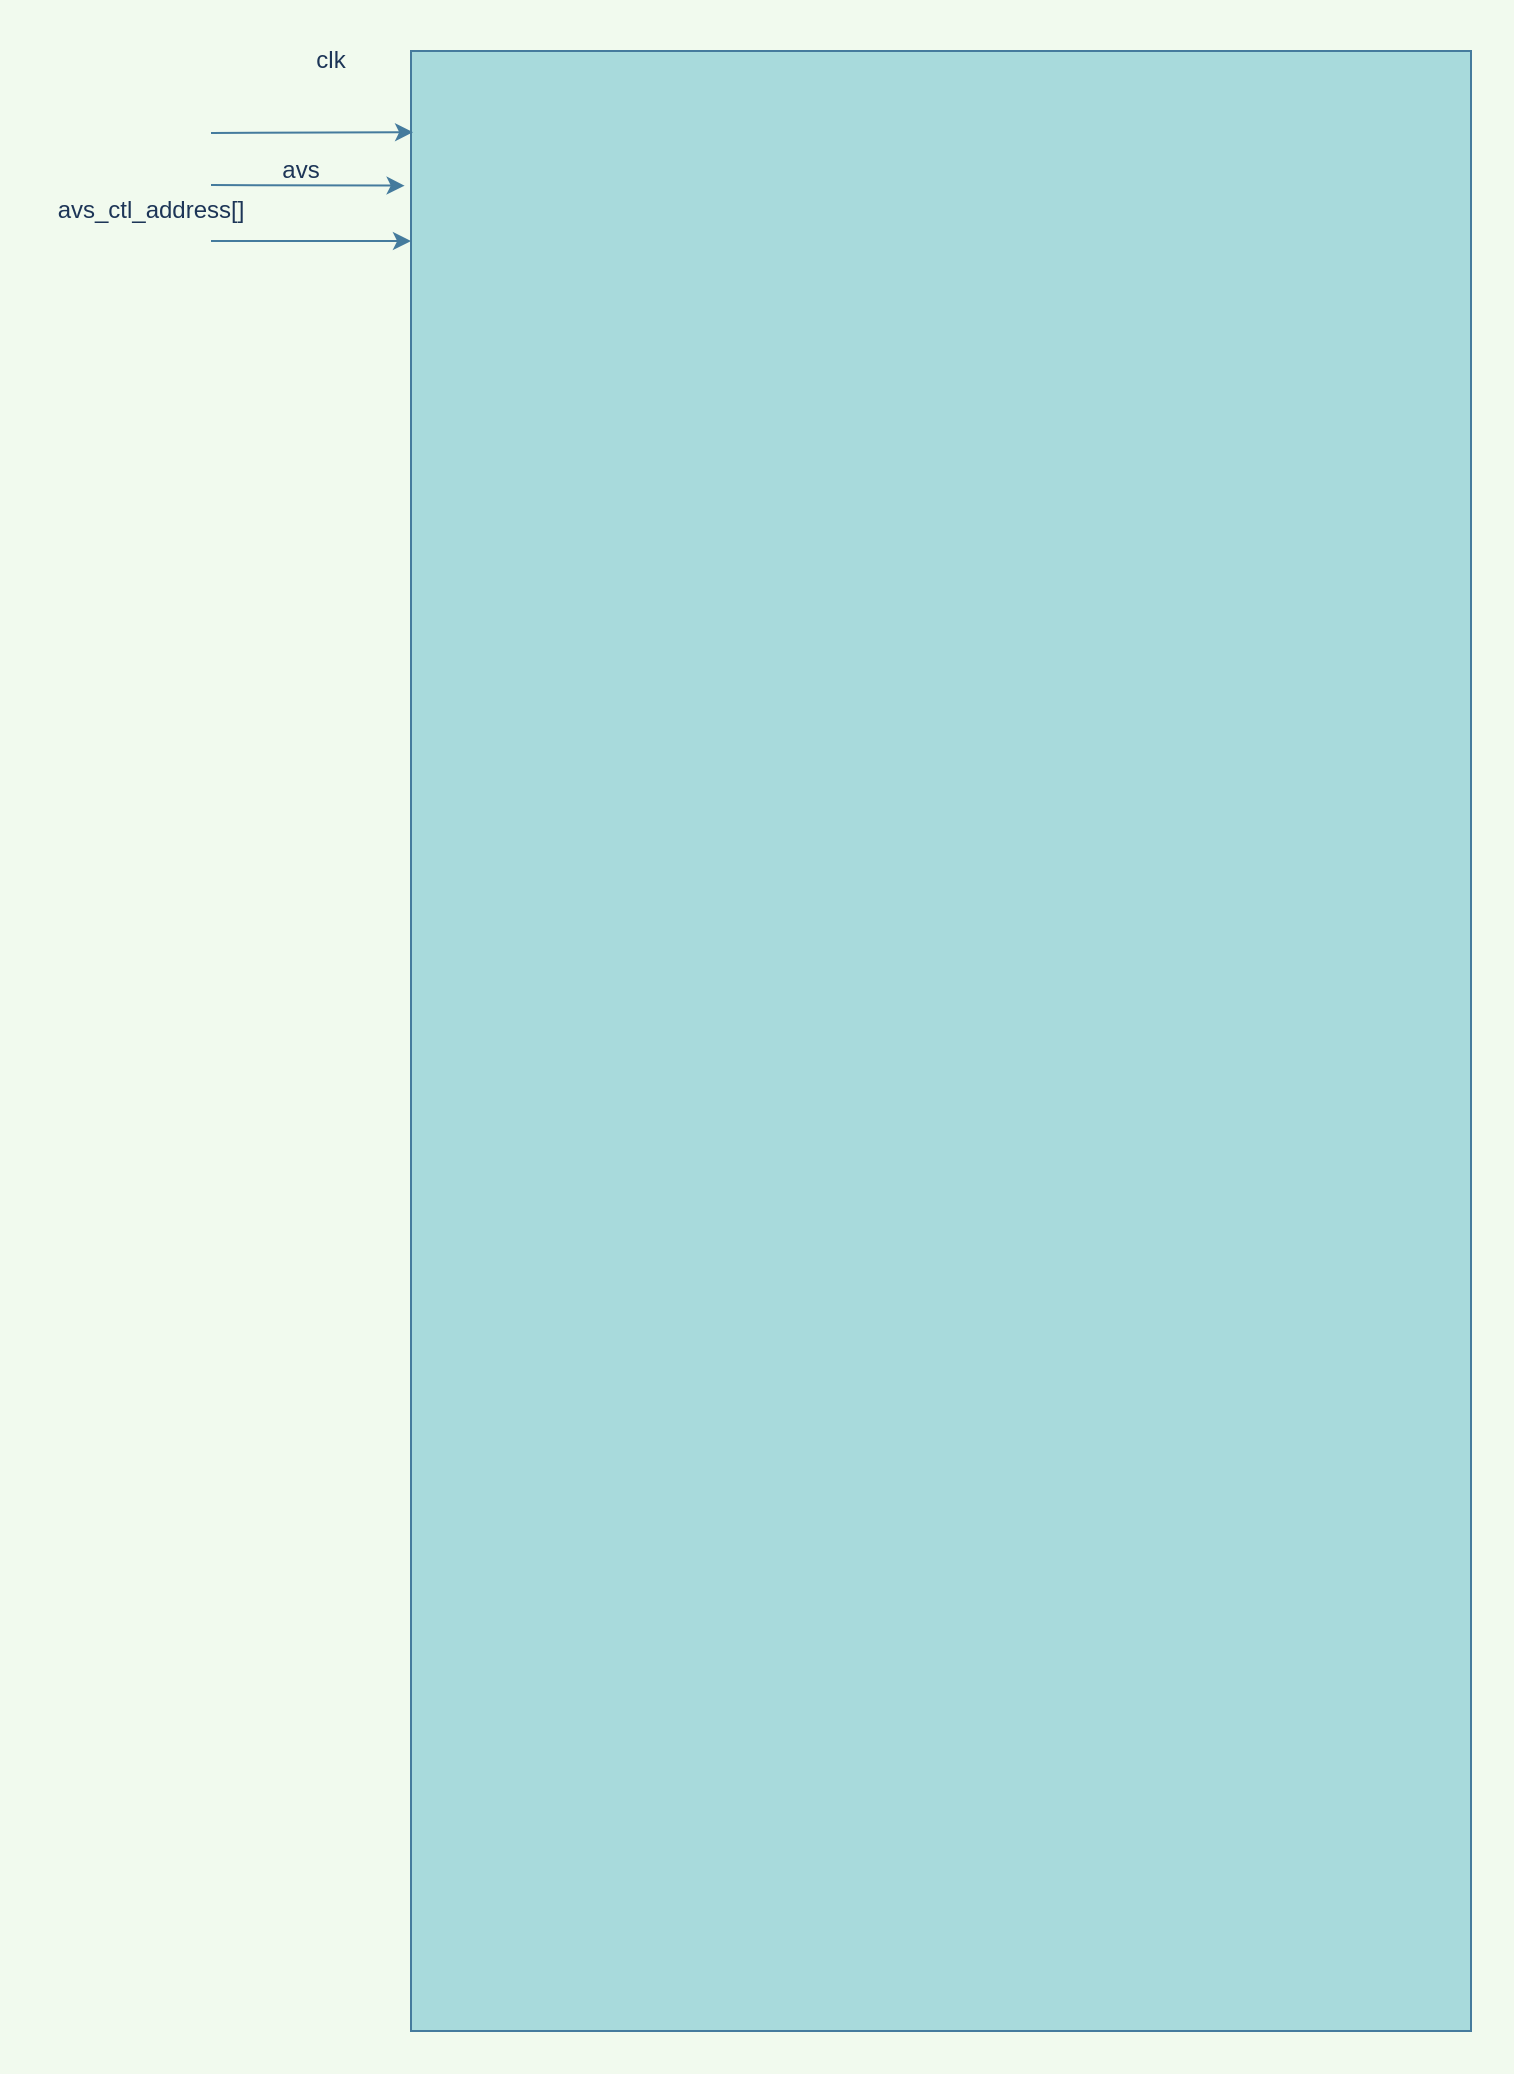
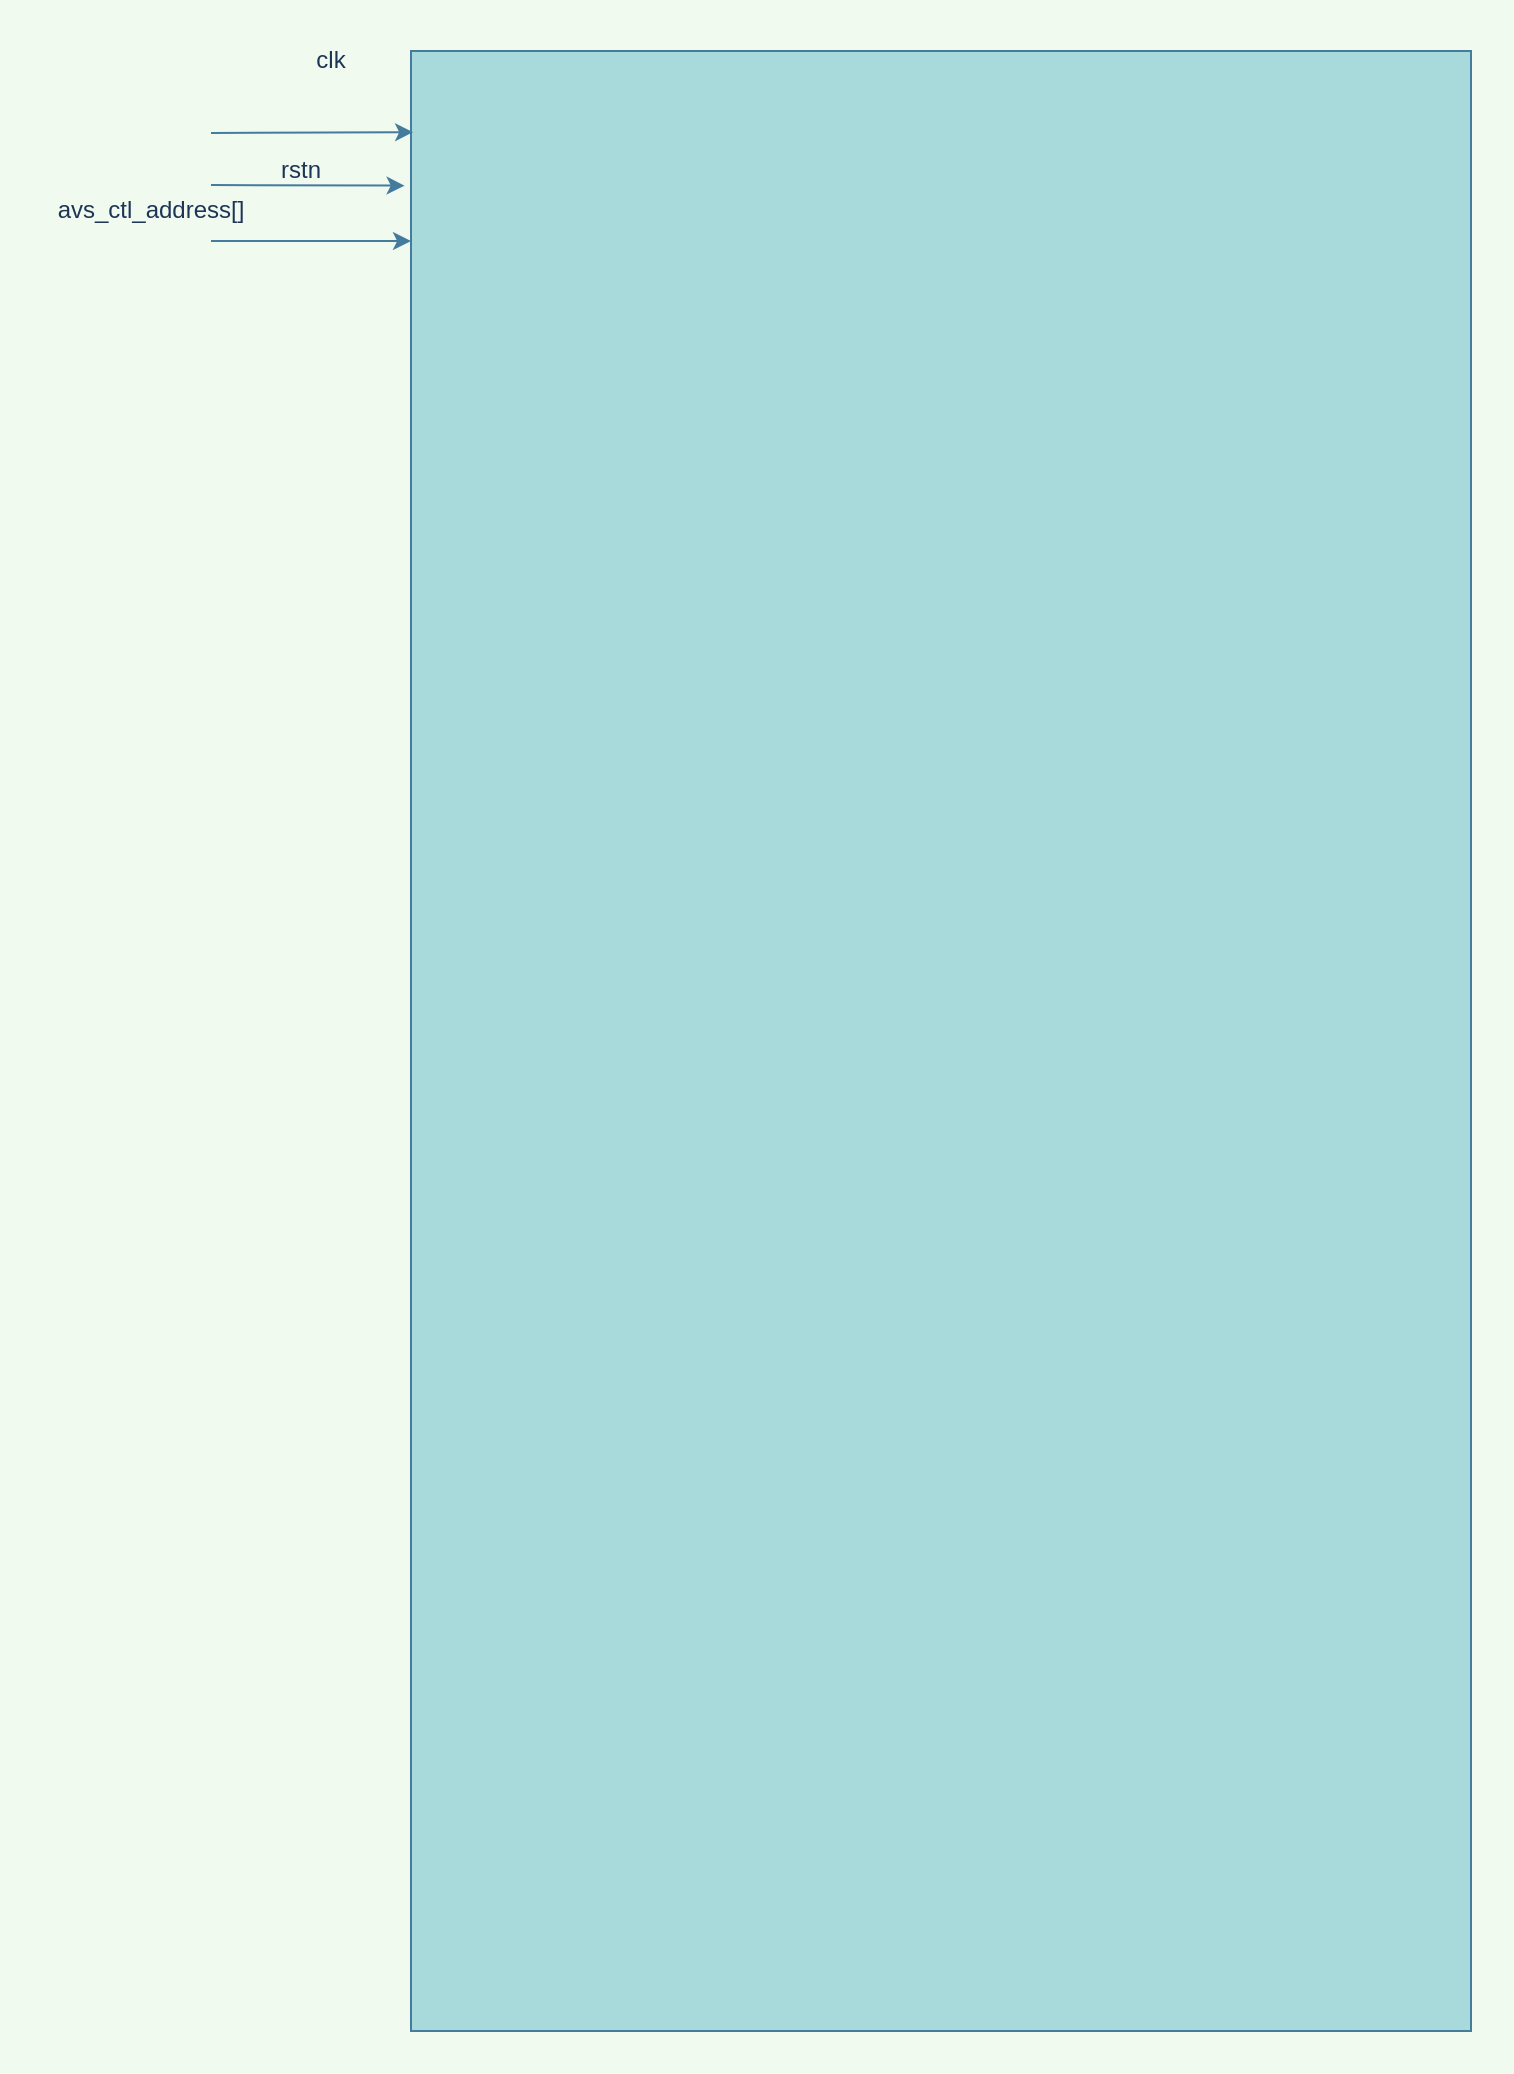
(302, 171) -> (302, 171)
